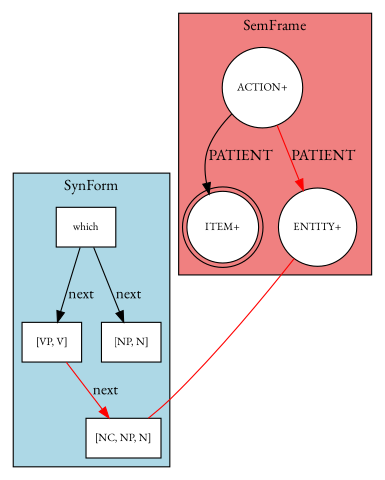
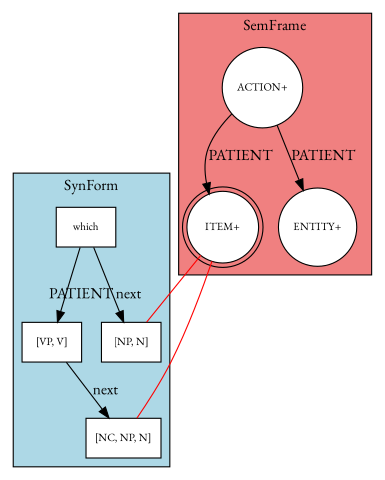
(288, 152) -> (288, 152)
none -> (176, 285)
(82, 294) -> (82, 294)
(225, 342) -> (180, 343)
(84, 386) -> (84, 386)
